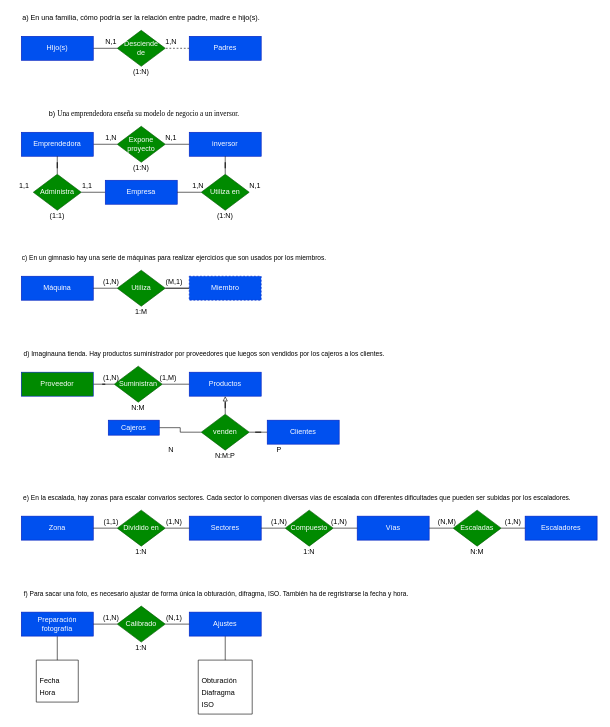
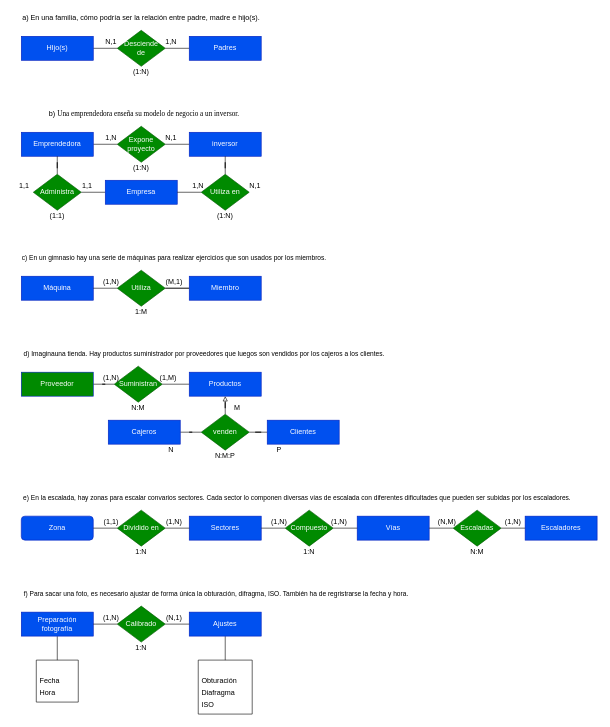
(177, 48) -> (177, 48)
(225, 288) -> (225, 288)
none -> (237, 408)
(134, 428) -> (144, 432)
(57, 528) -> (57, 528)
